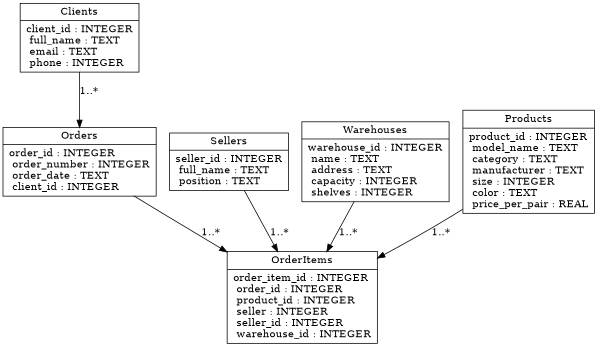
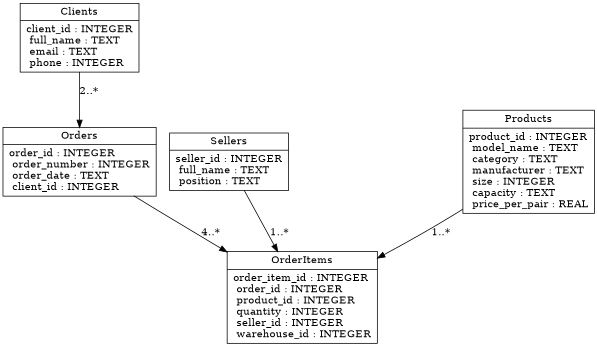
(89, 91) -> (89, 91)
(375, 162) -> none
(503, 193) -> (512, 193)
(211, 232) -> (211, 232)
(281, 312) -> (288, 312)
